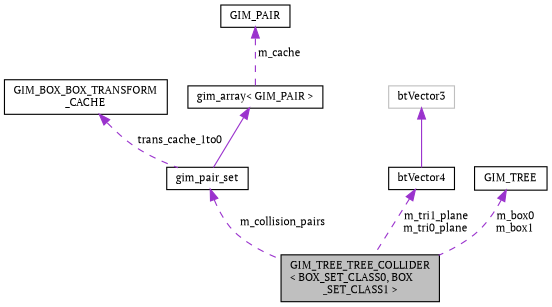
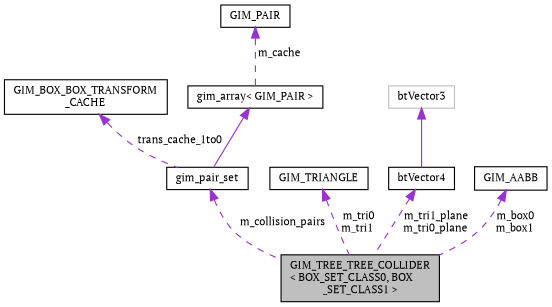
none -> (319, 178)
(511, 178) -> (511, 178)
